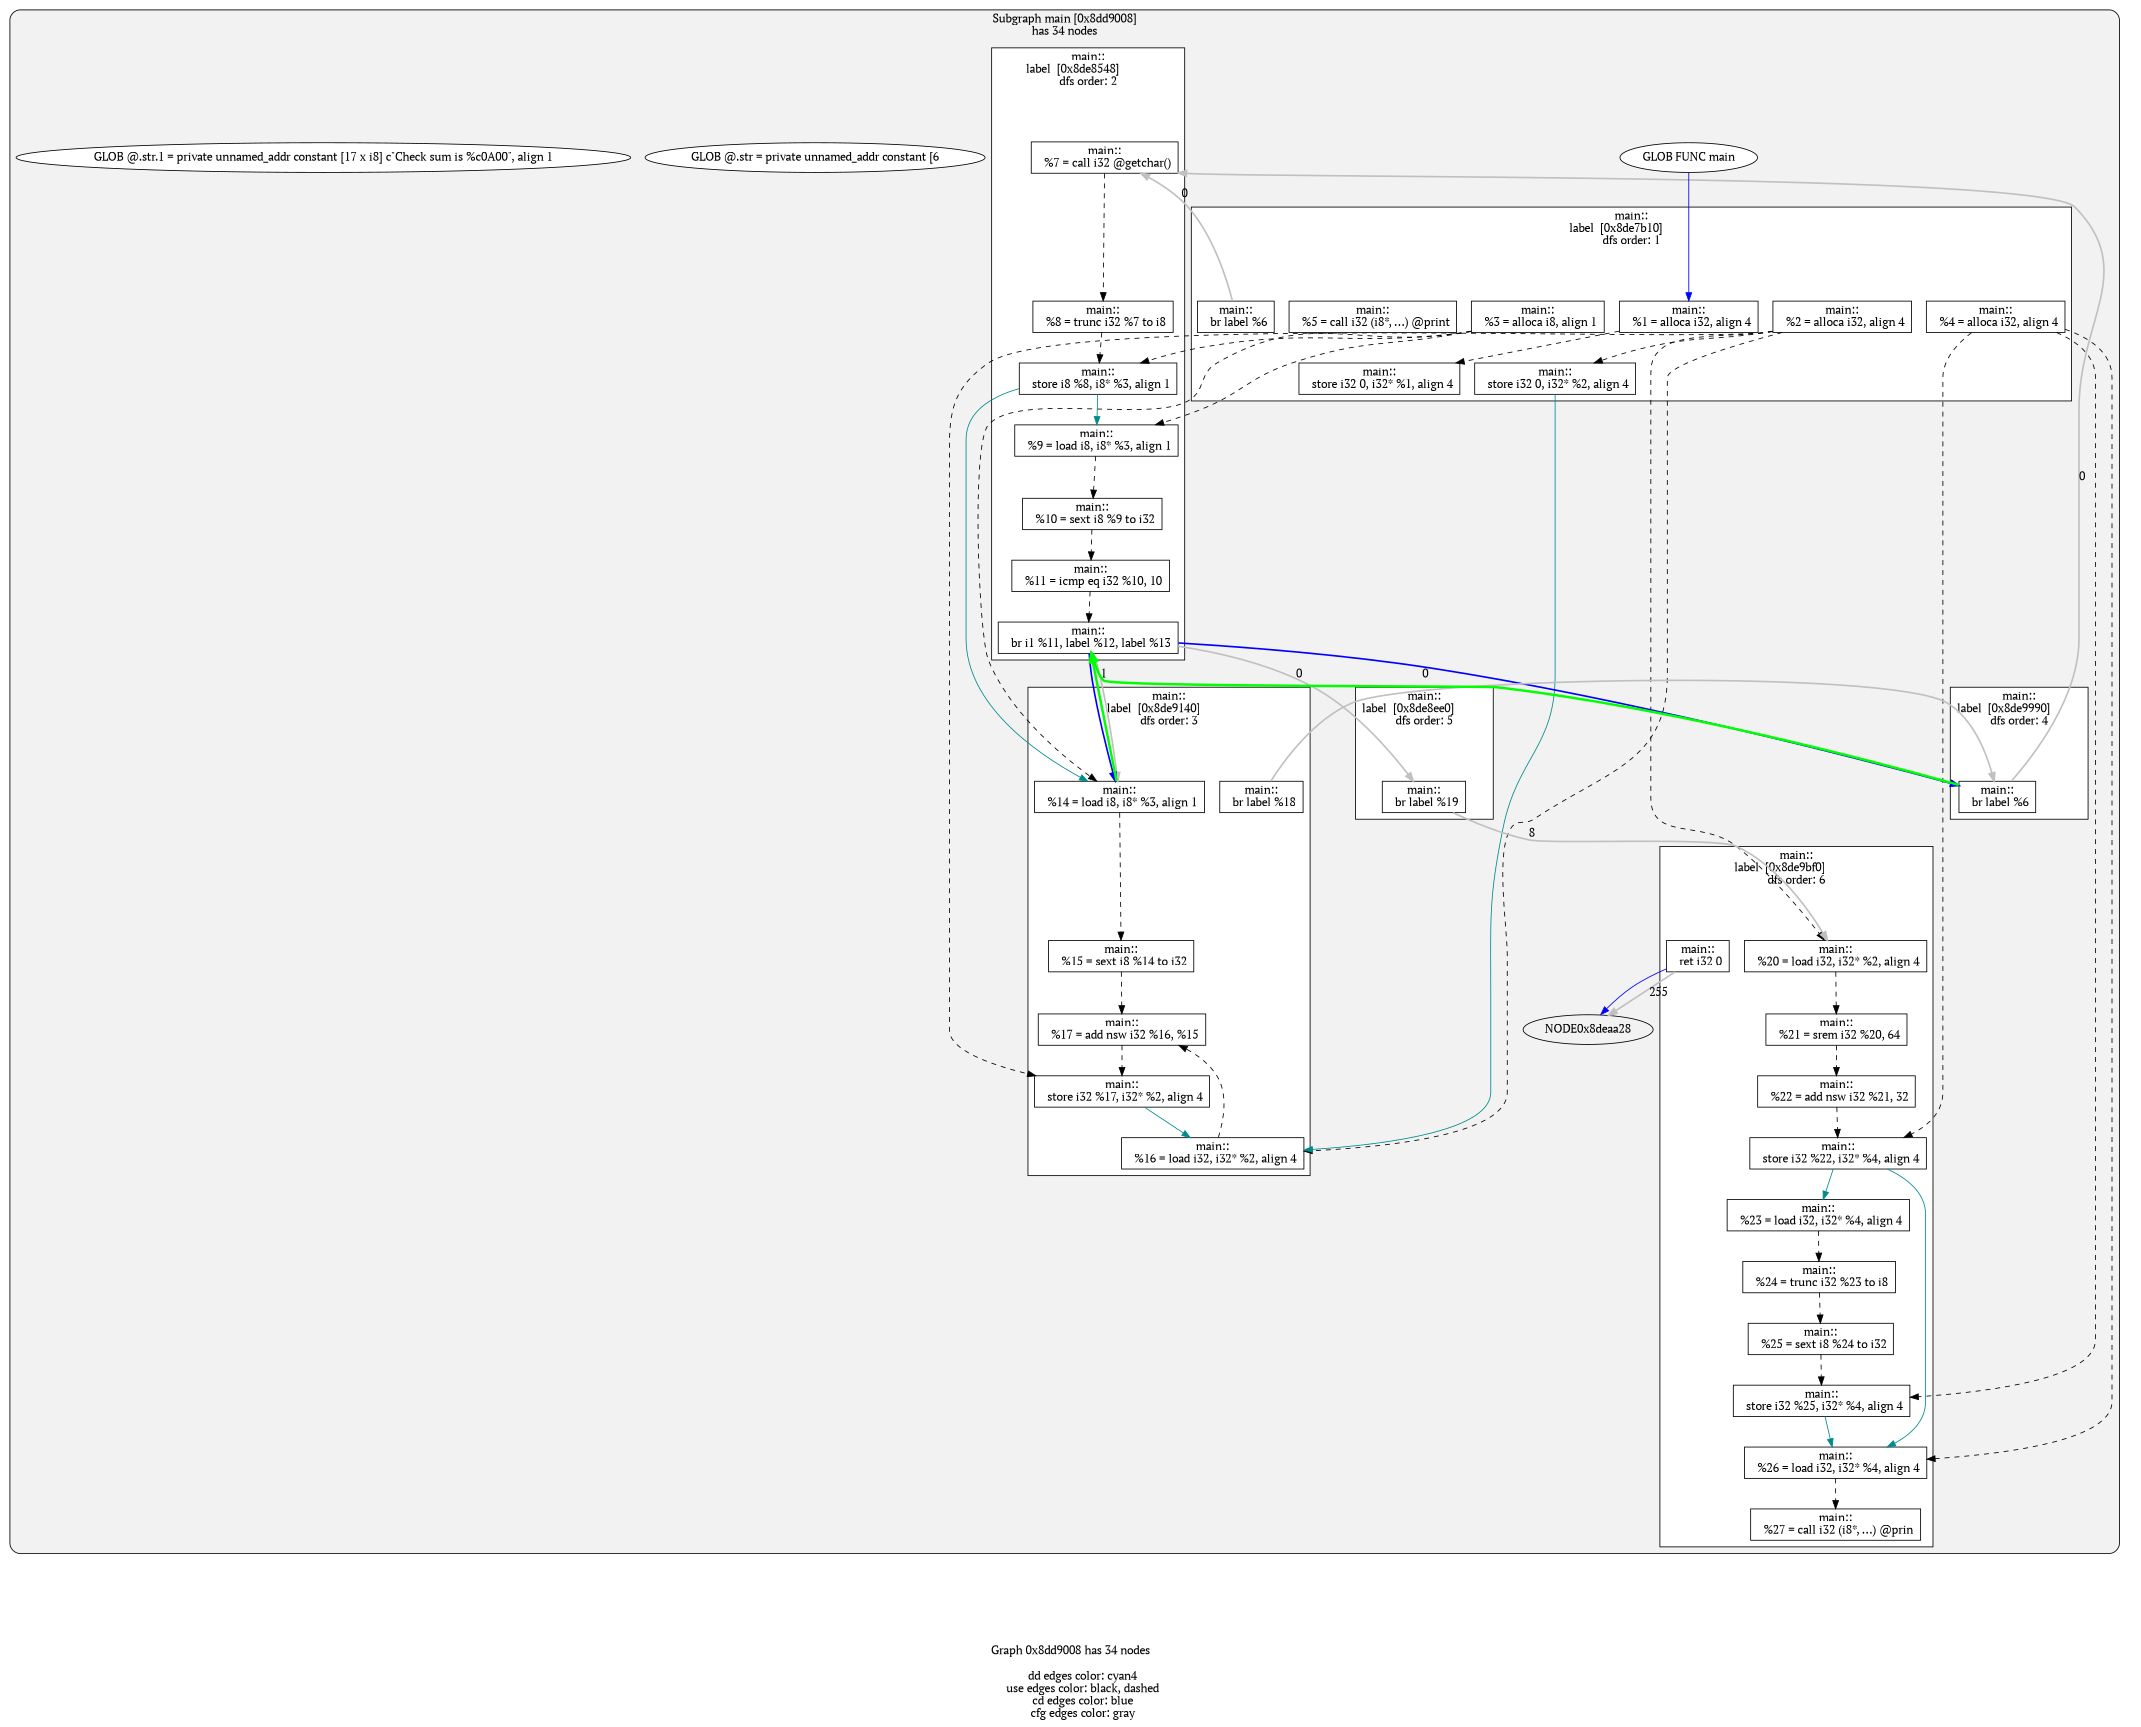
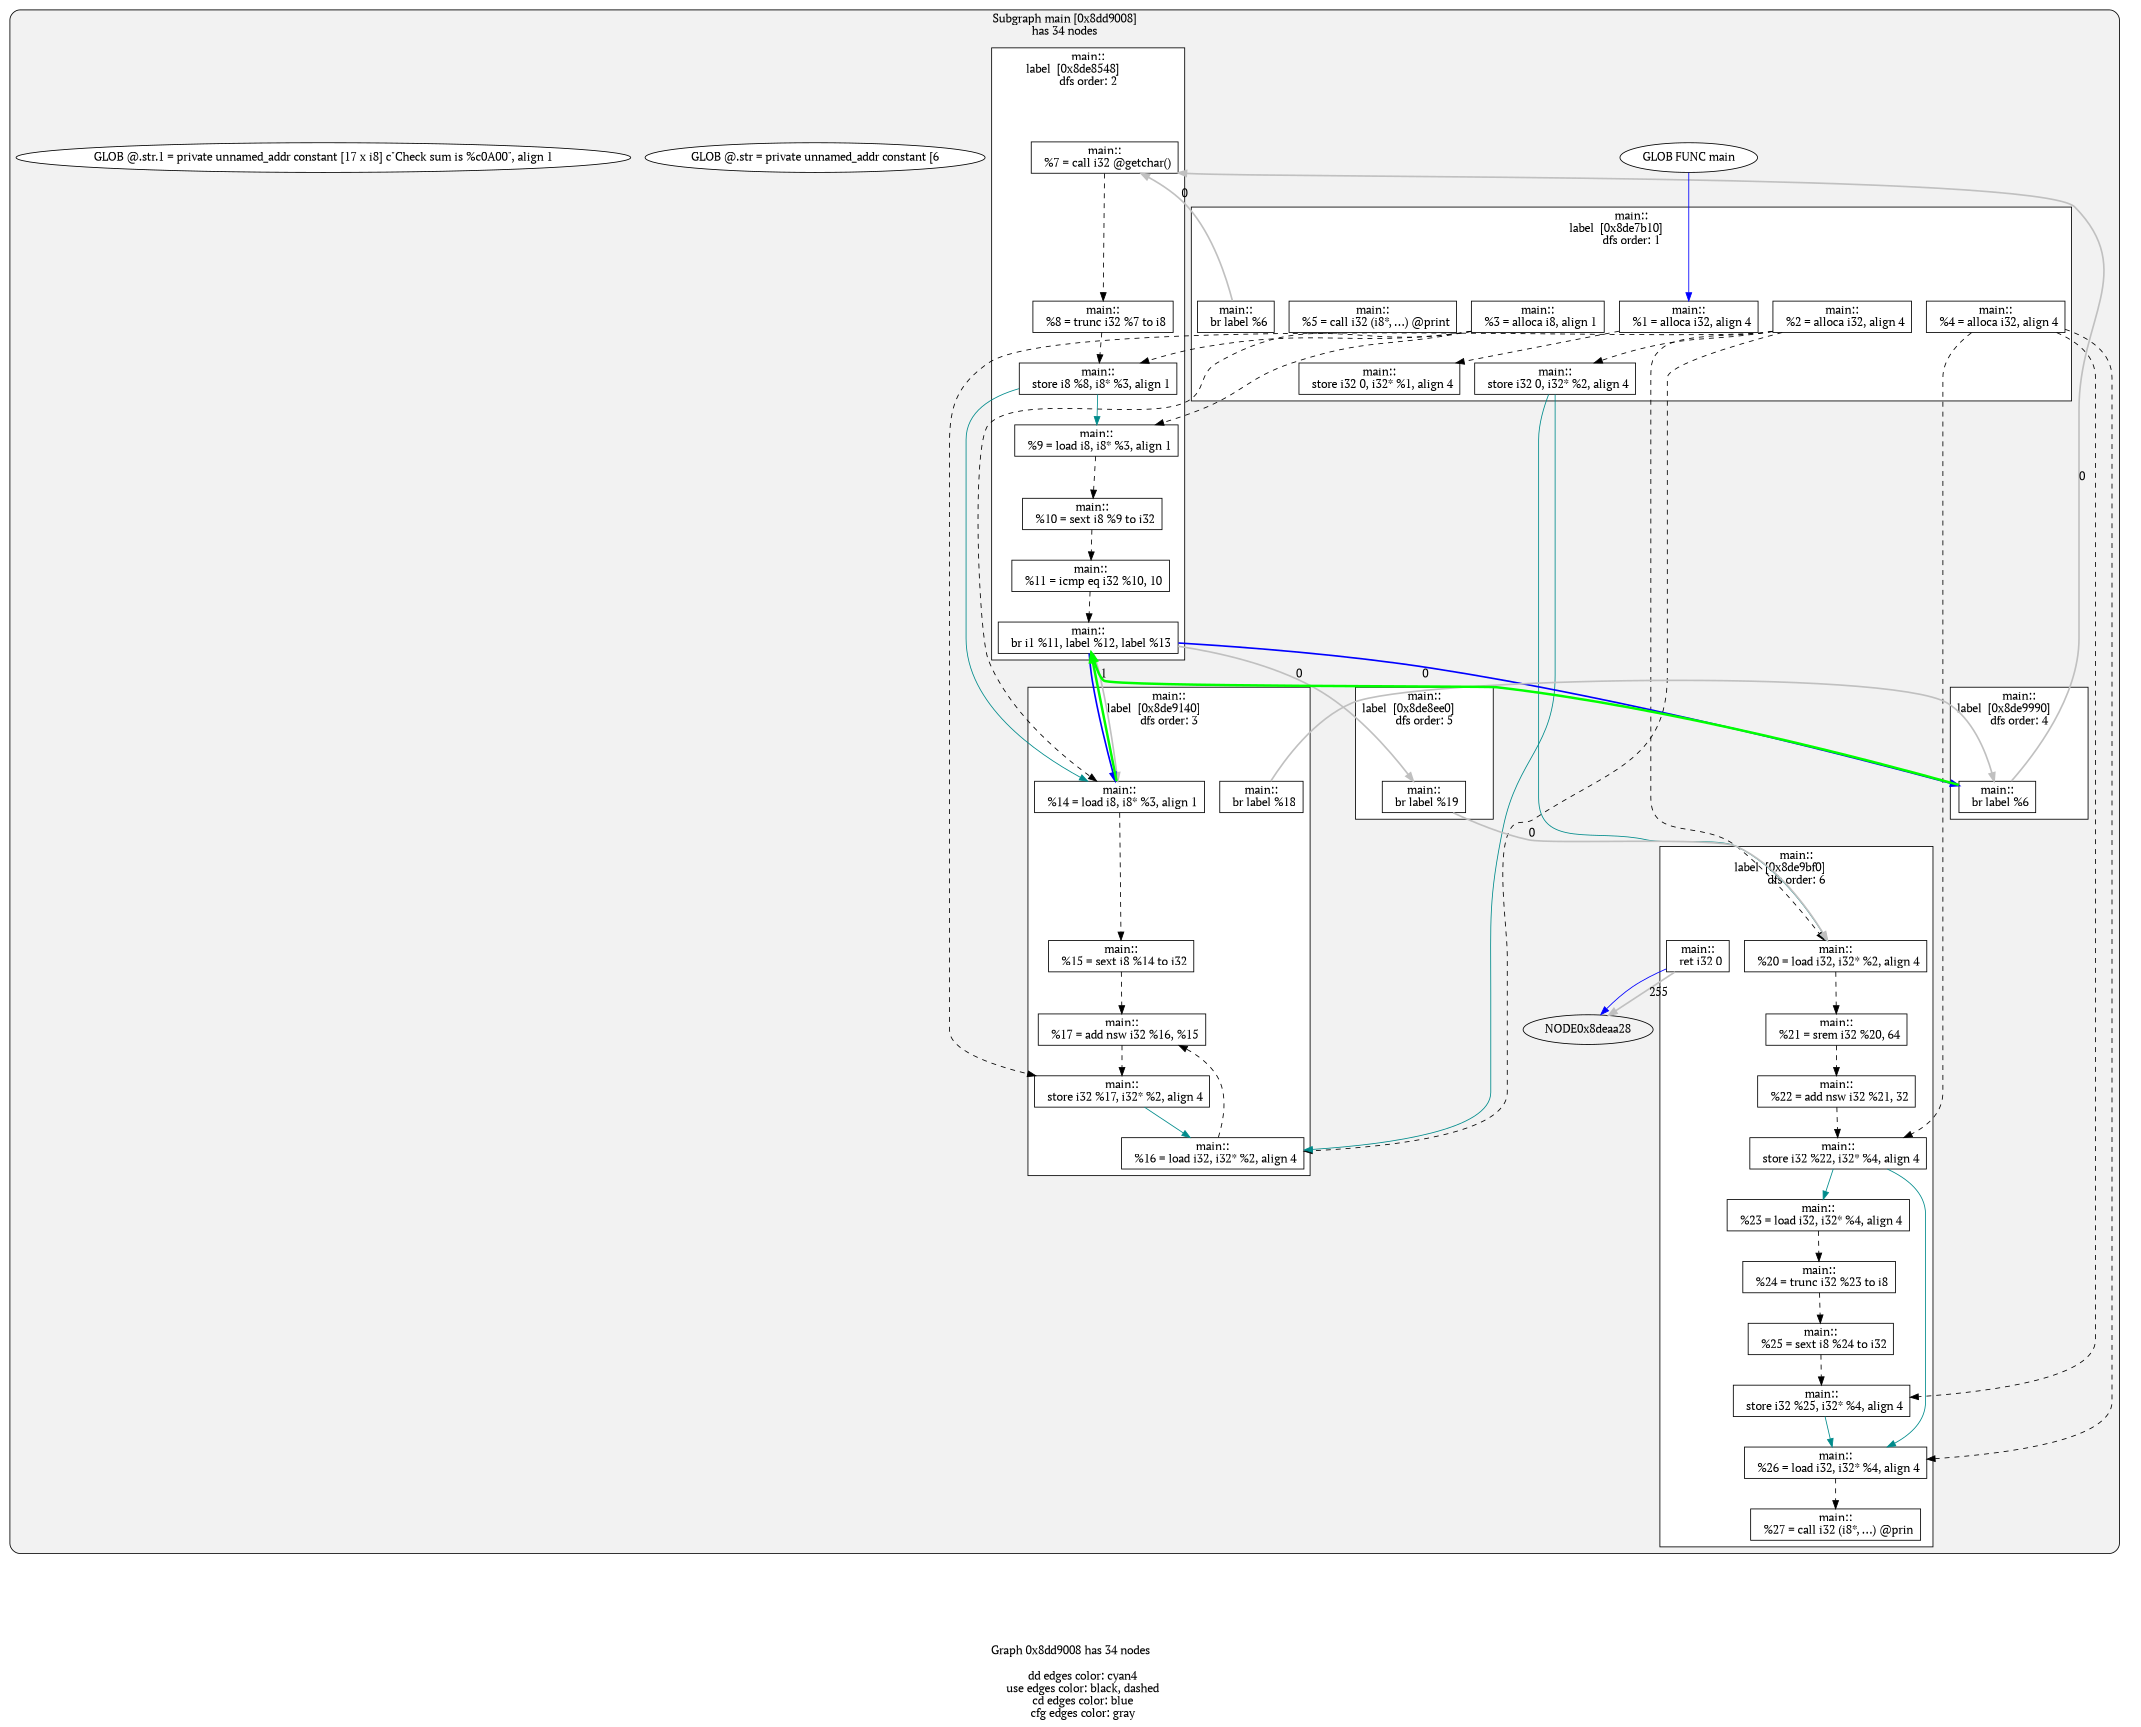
none -> (1539, 768)
(1532, 834) -> (1532, 834)
